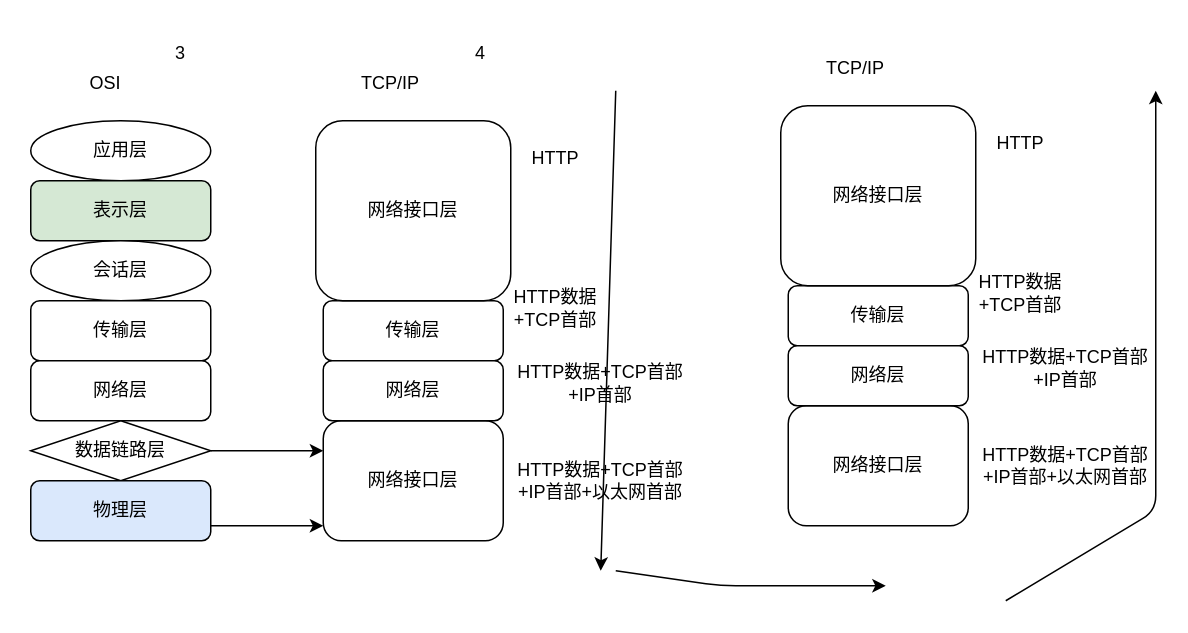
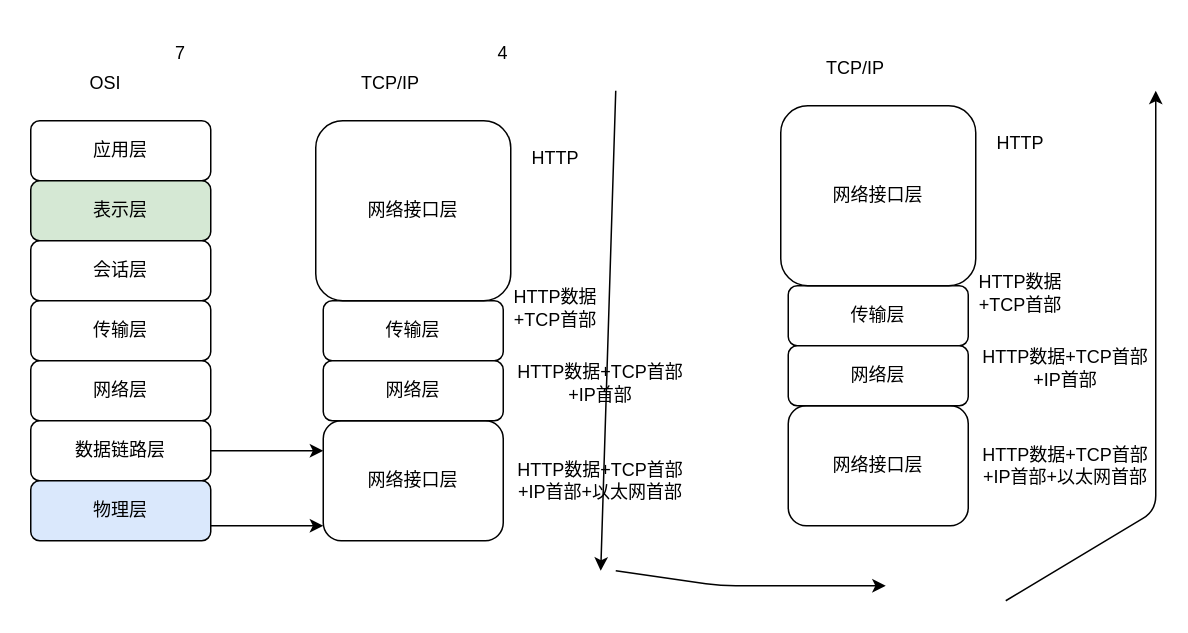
(181, 53) -> (181, 53)
(481, 53) -> (503, 53)
(121, 151) -> (121, 151)
(121, 271) -> (121, 271)
(121, 451) -> (121, 451)
